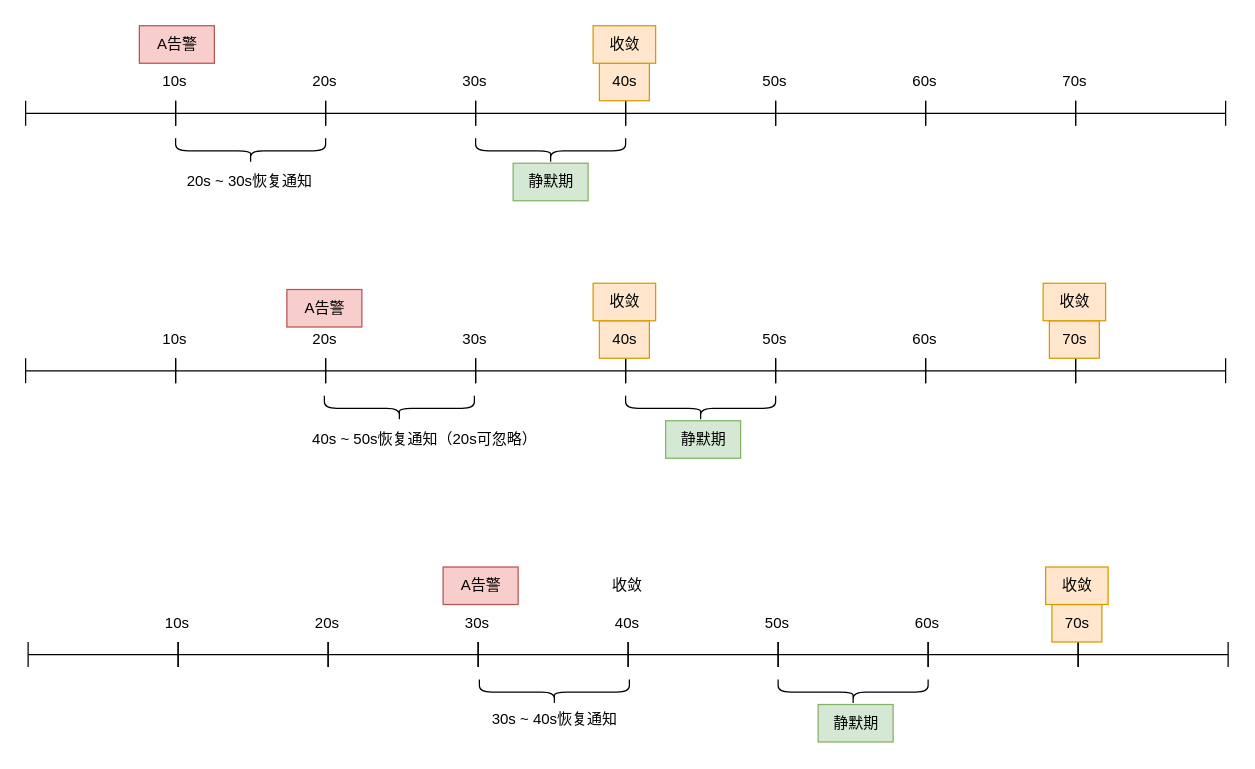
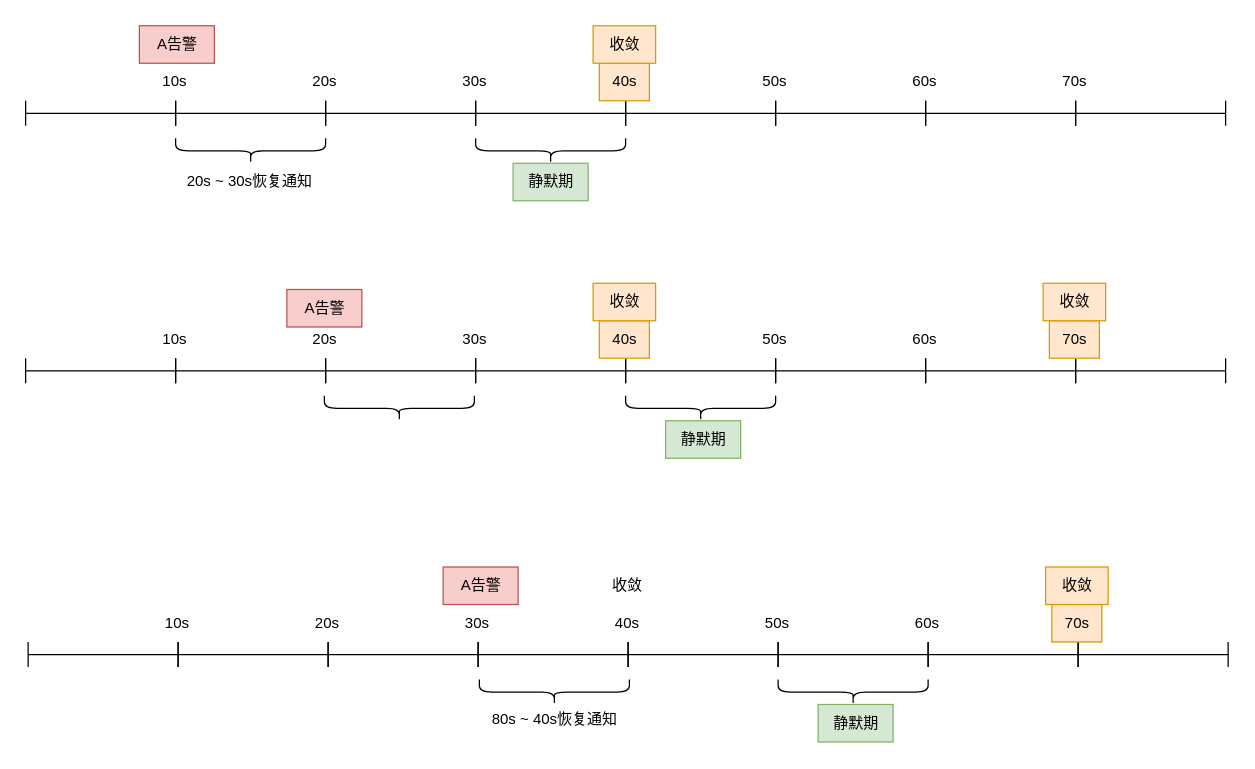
(424, 439) -> none
(555, 719) -> (555, 719)
